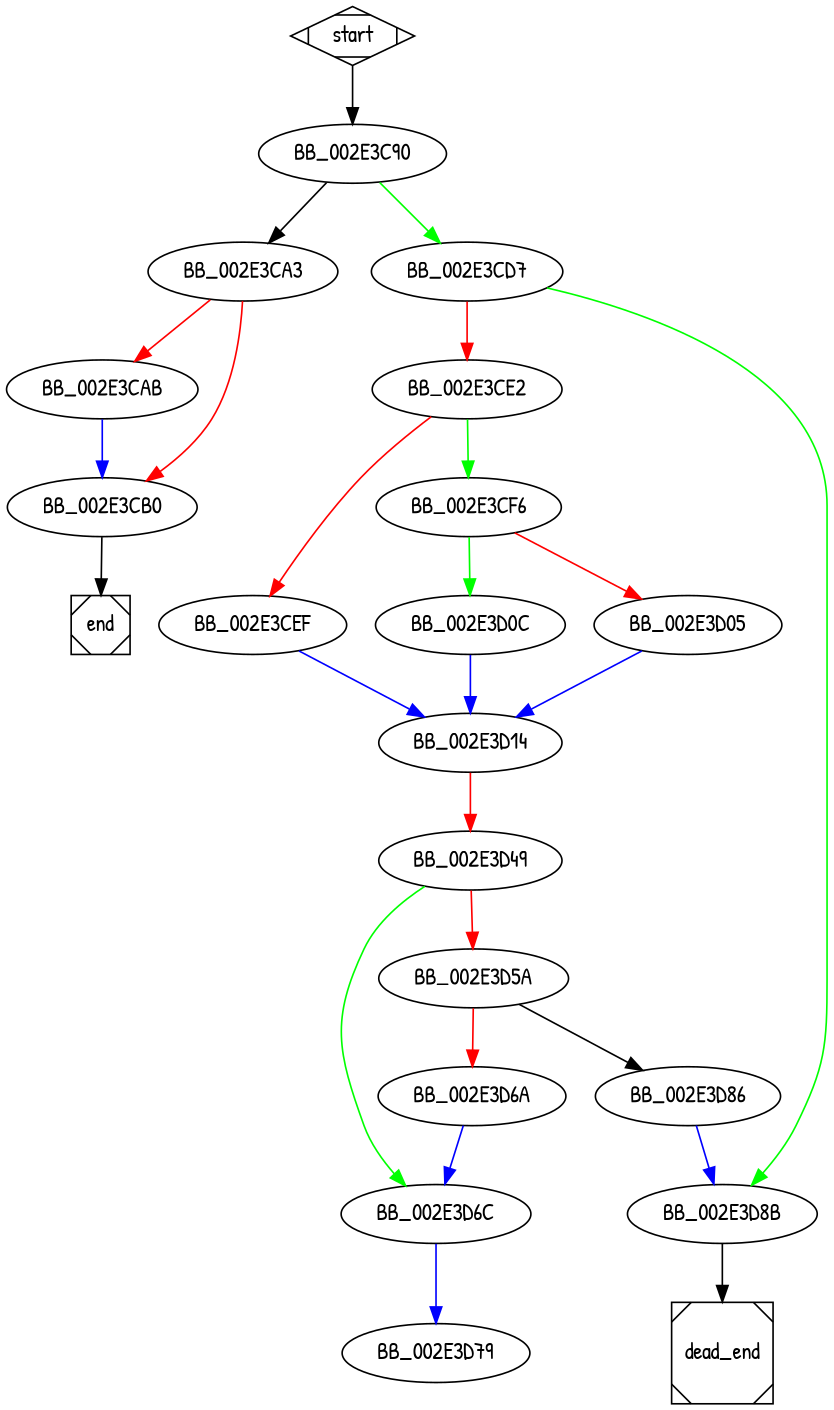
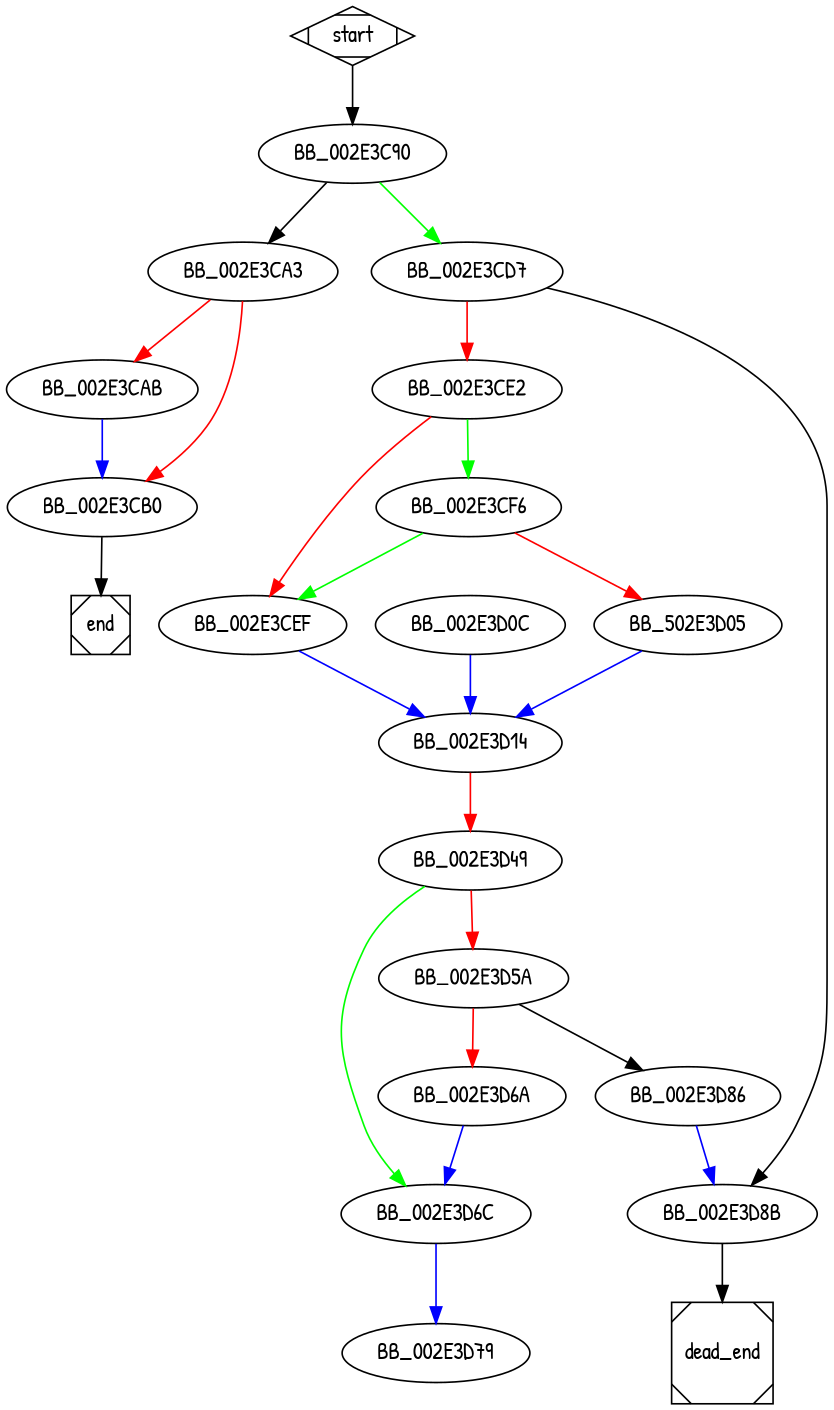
(469, 558) -> (368, 562)
(688, 625) -> (688, 625)
(827, 657) -> (827, 657)
